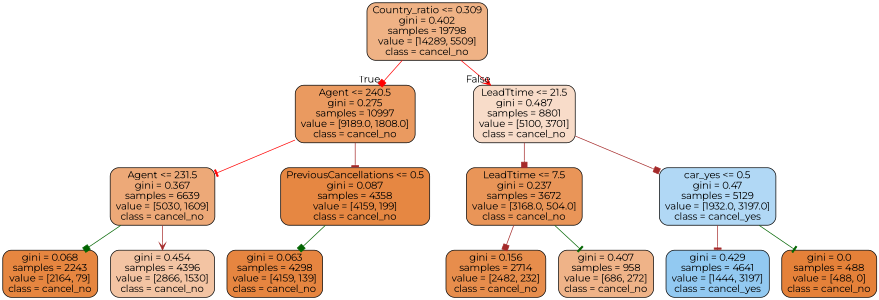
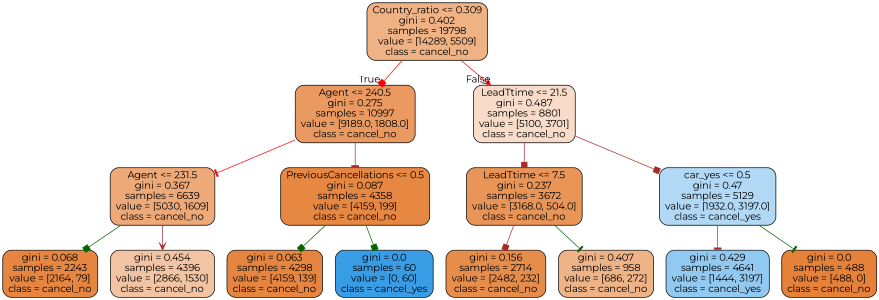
none -> (384, 274)
